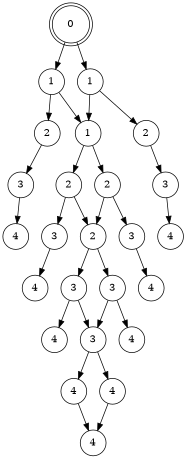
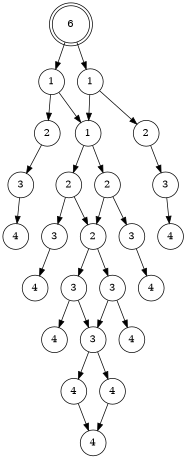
(71, 24) -> (71, 24)
